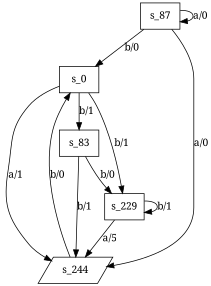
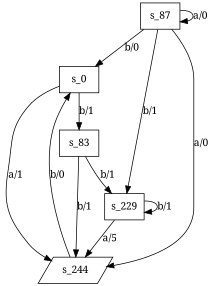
(110, 138) -> (143, 108)
(108, 175) -> (108, 175)
